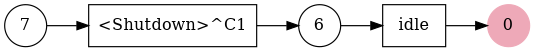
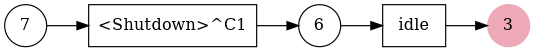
(509, 26) -> (509, 26)
